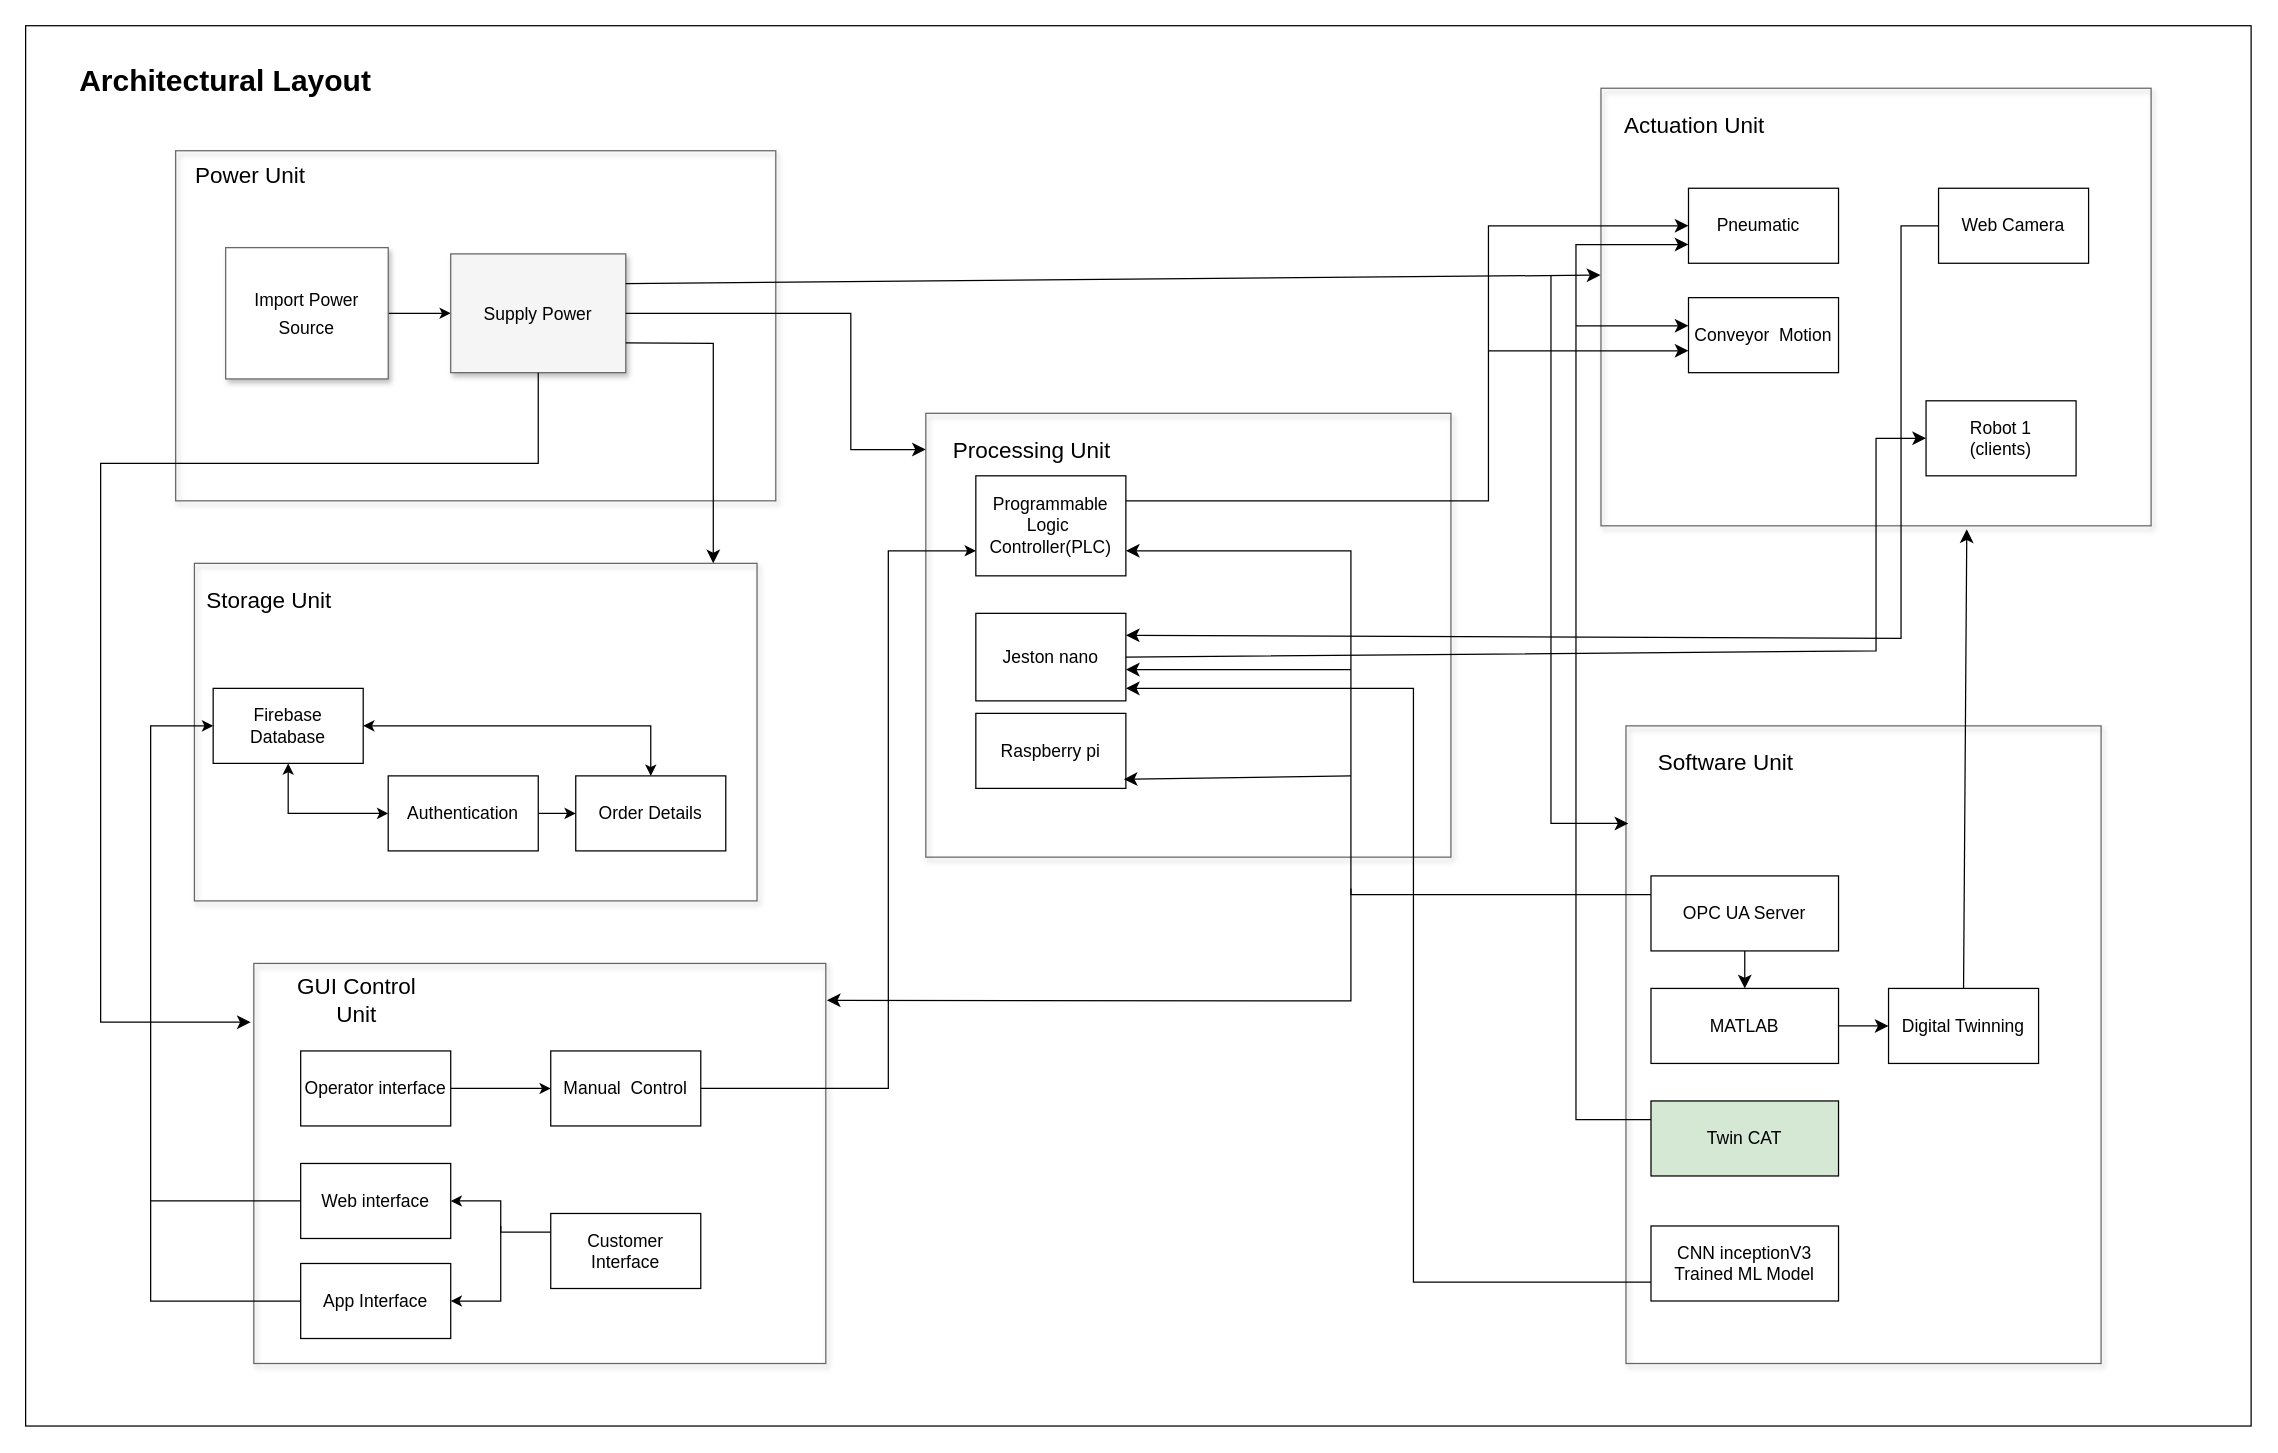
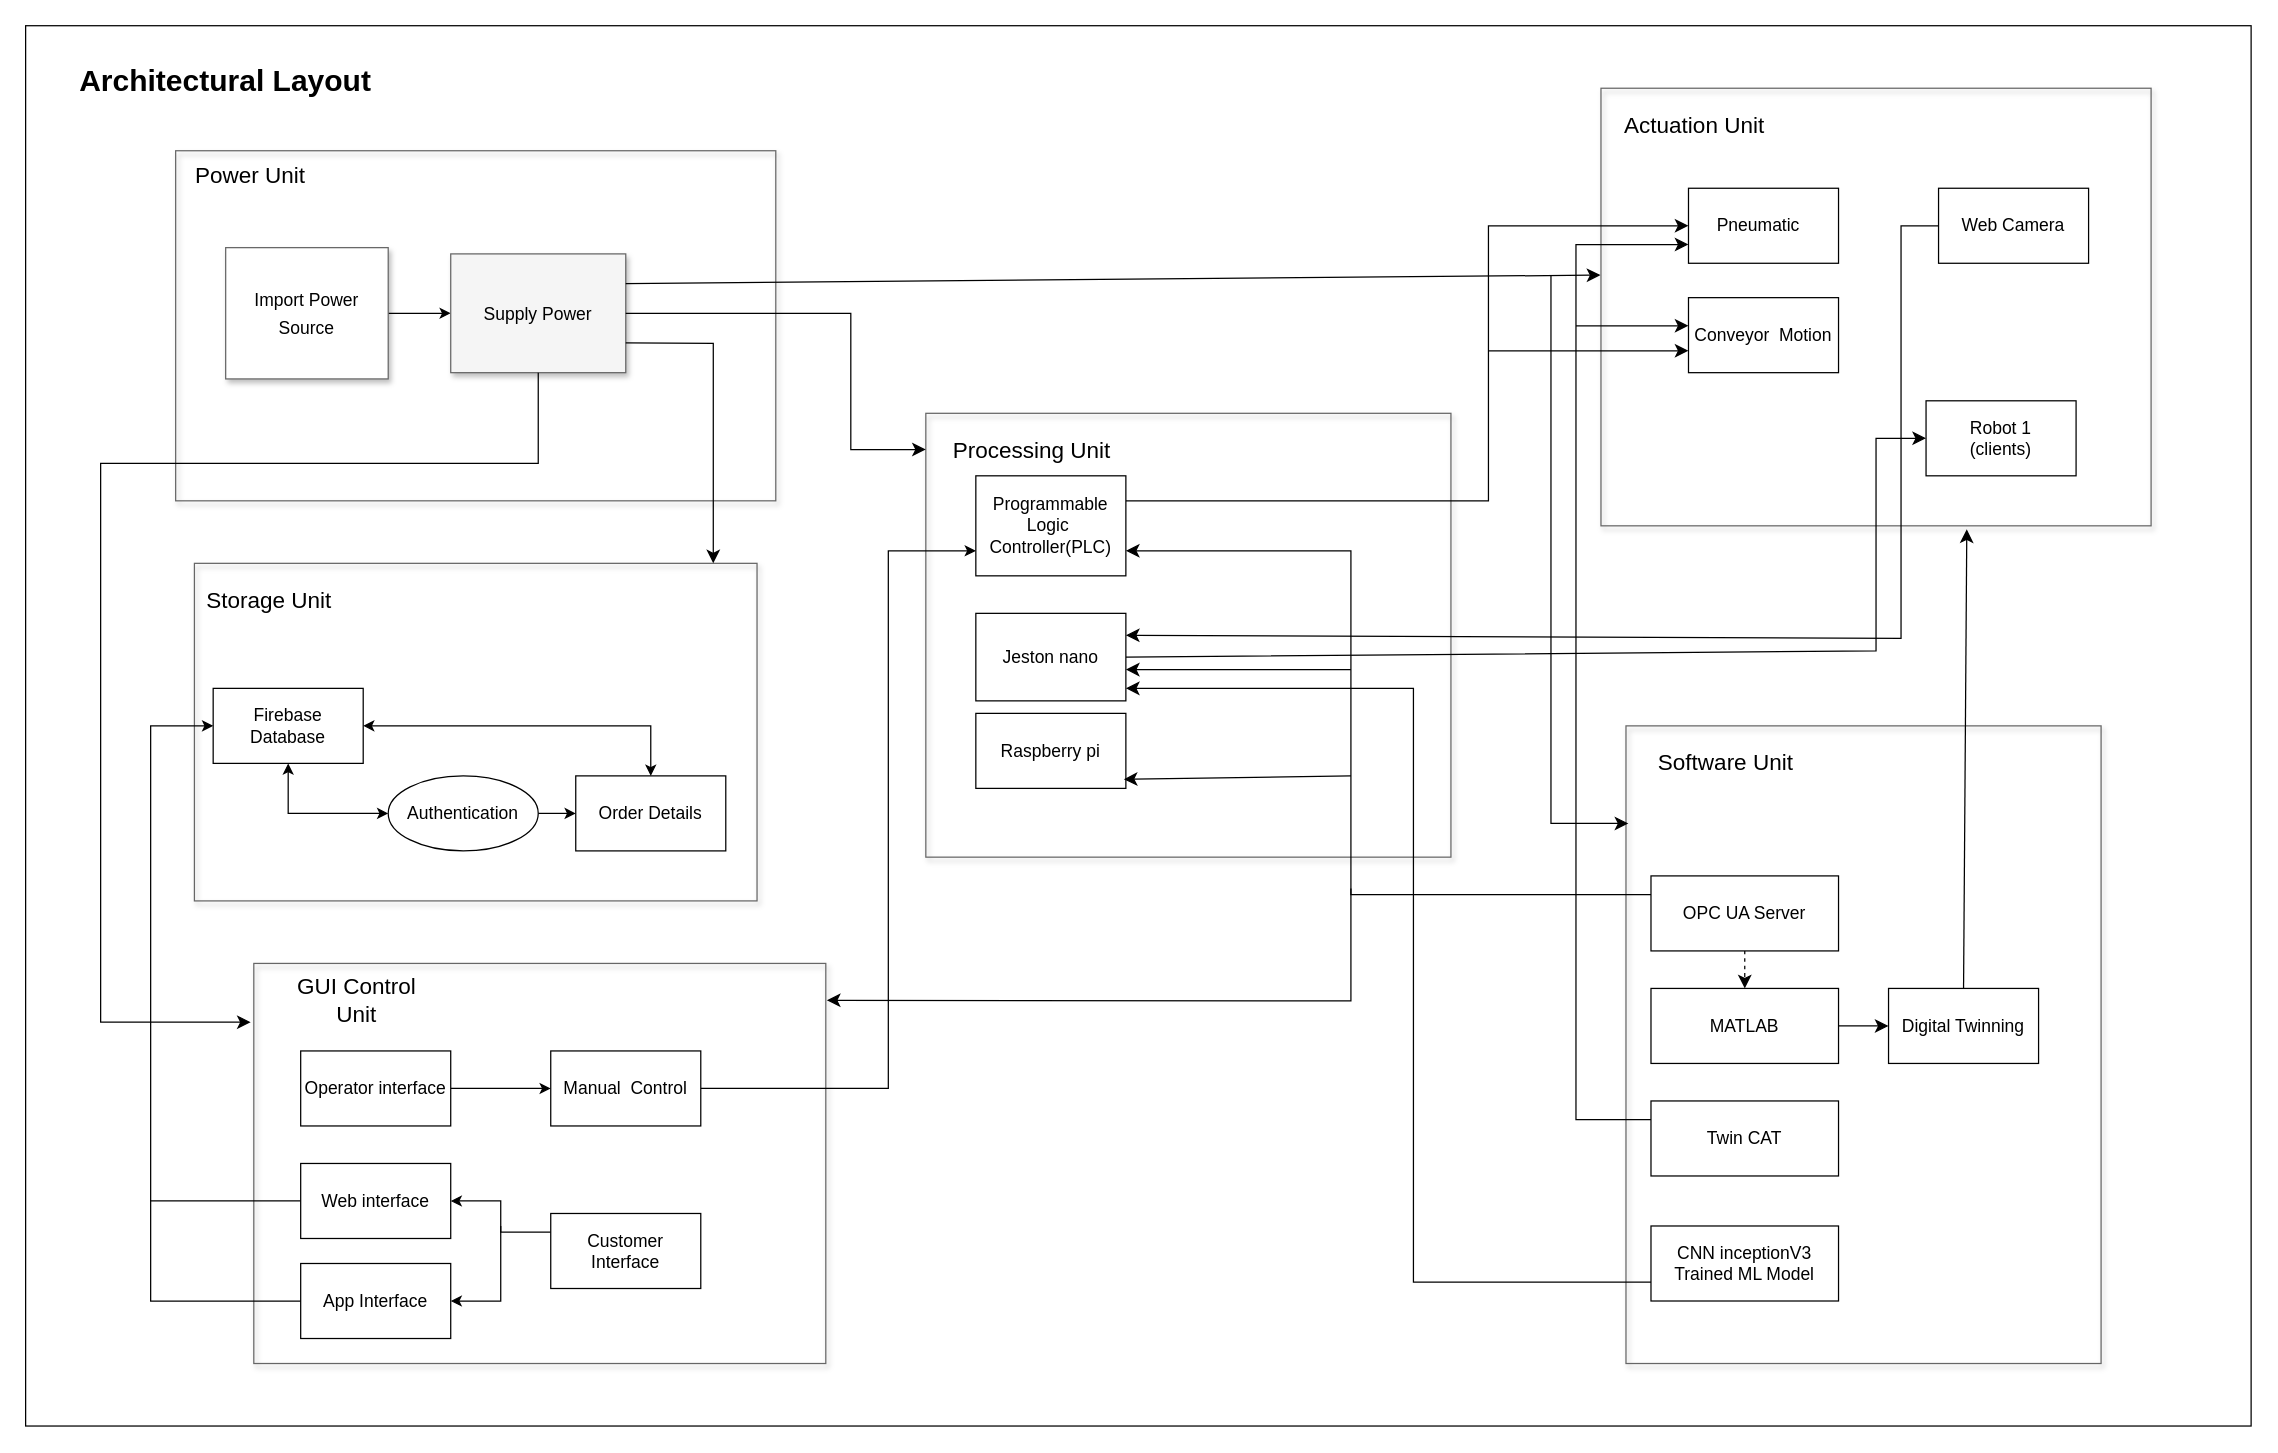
(463, 813) -> (463, 813)
(1744, 965) -> (1744, 965)
(1744, 1138) -> (1744, 1138)
